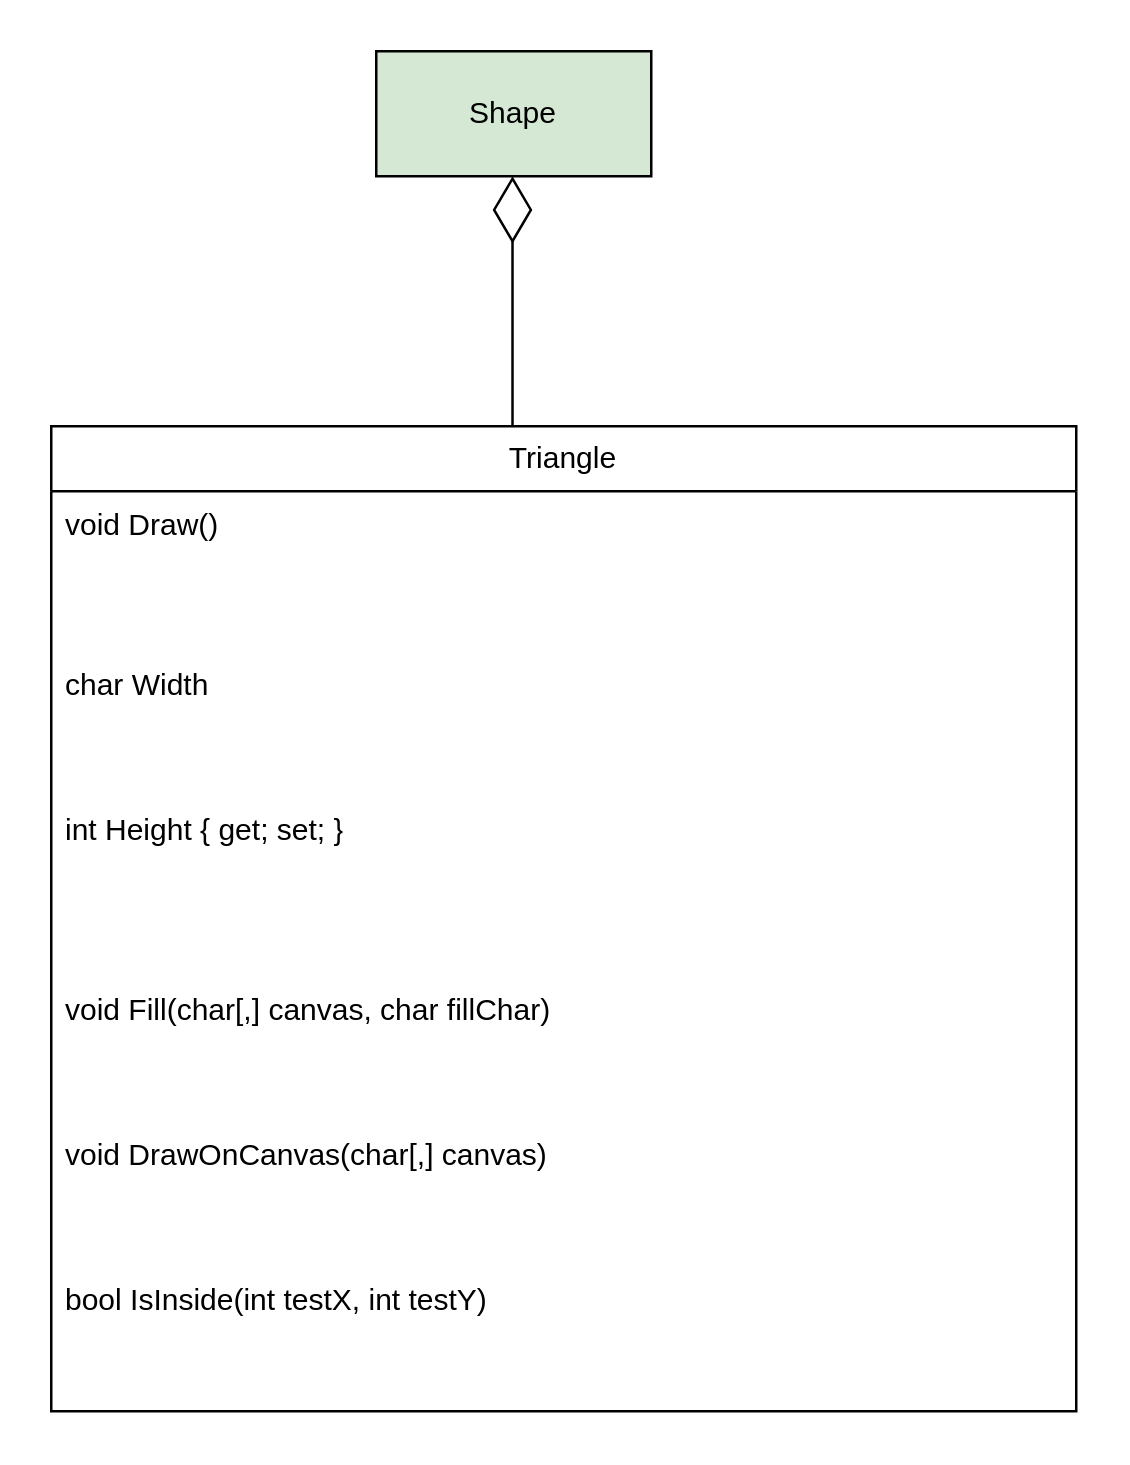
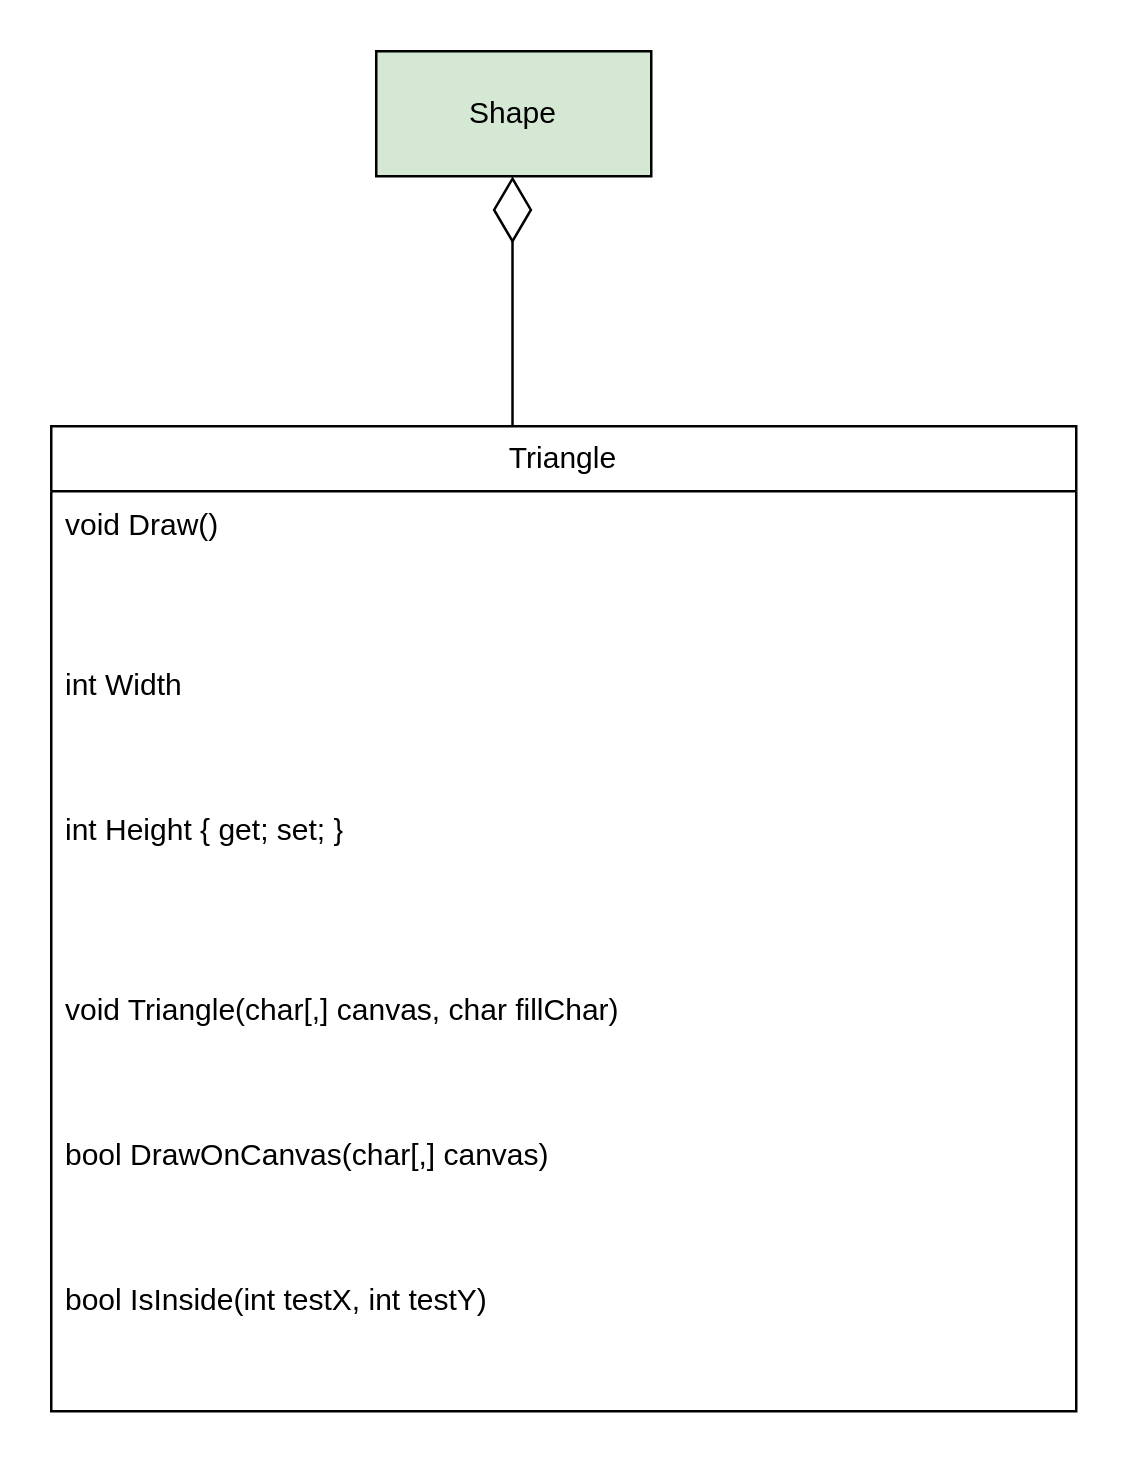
(142, 687) -> (130, 687)
(352, 1012) -> (389, 1012)
(328, 1157) -> (328, 1157)
